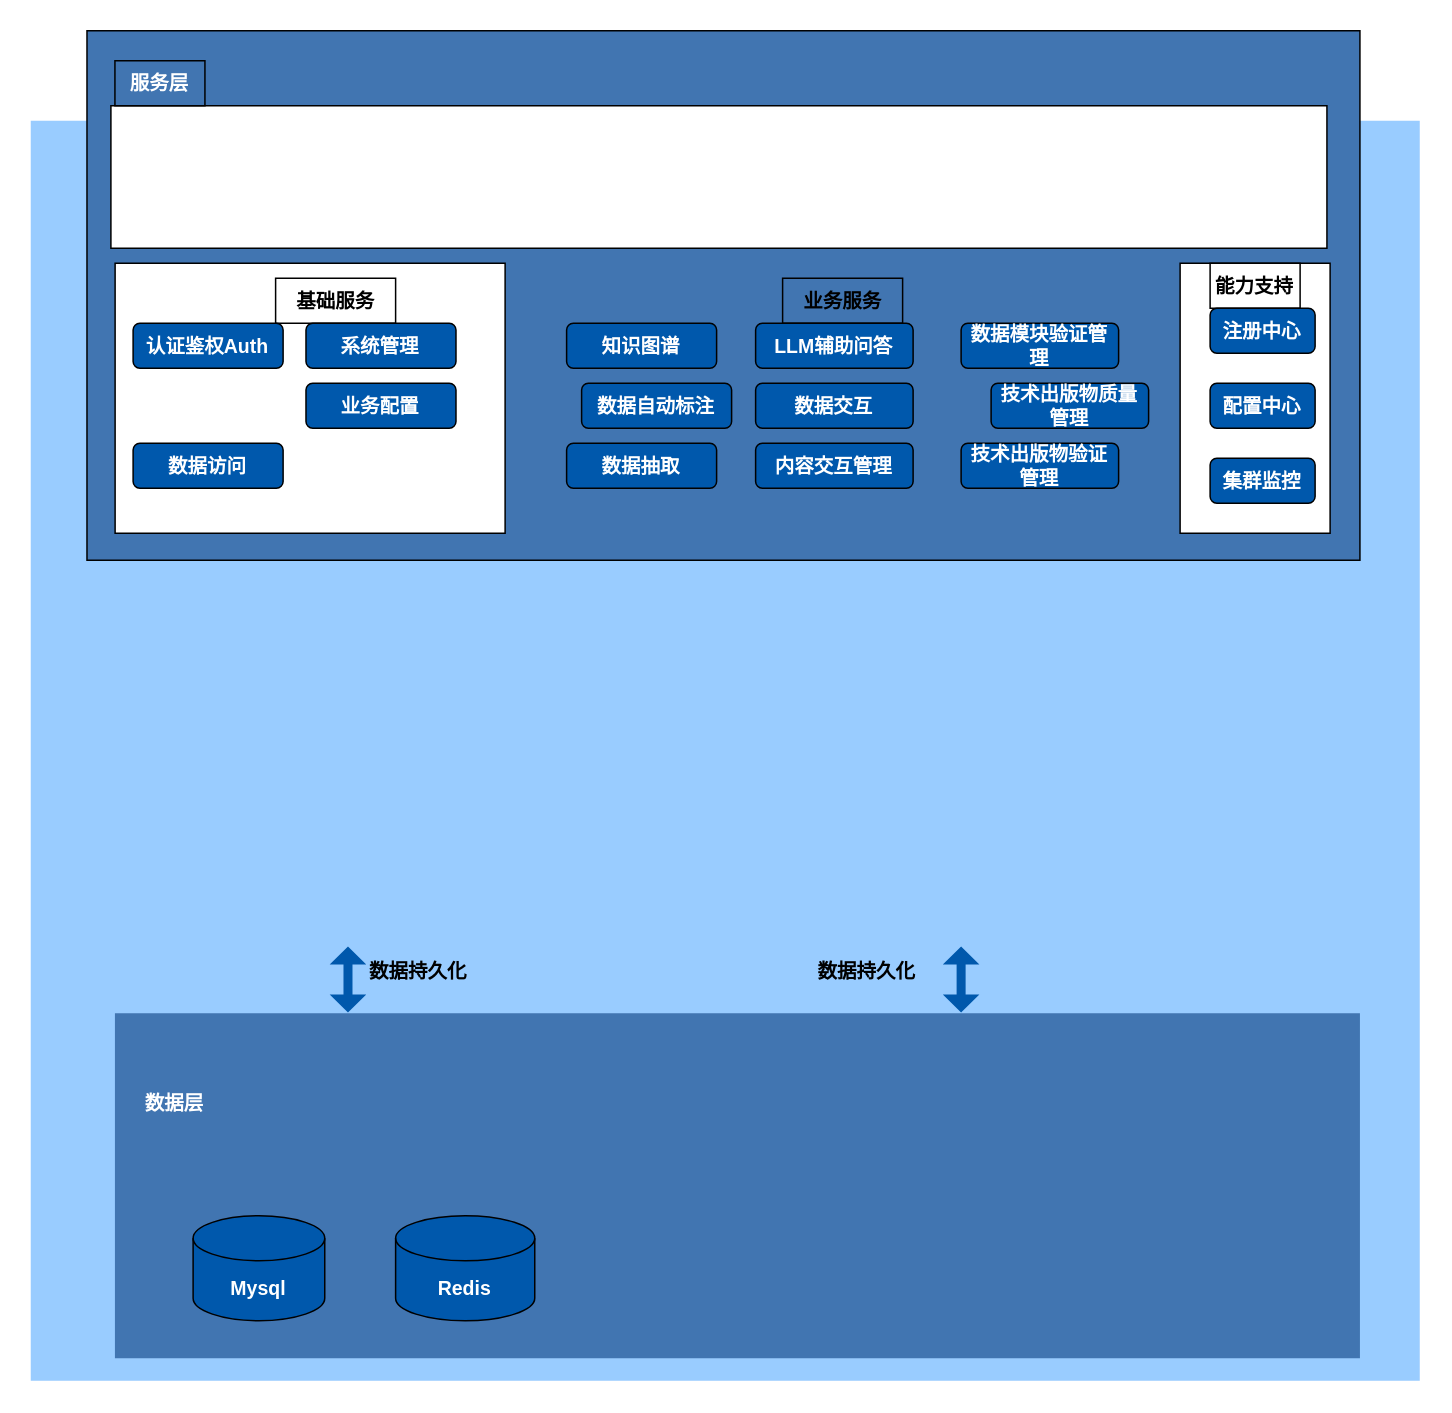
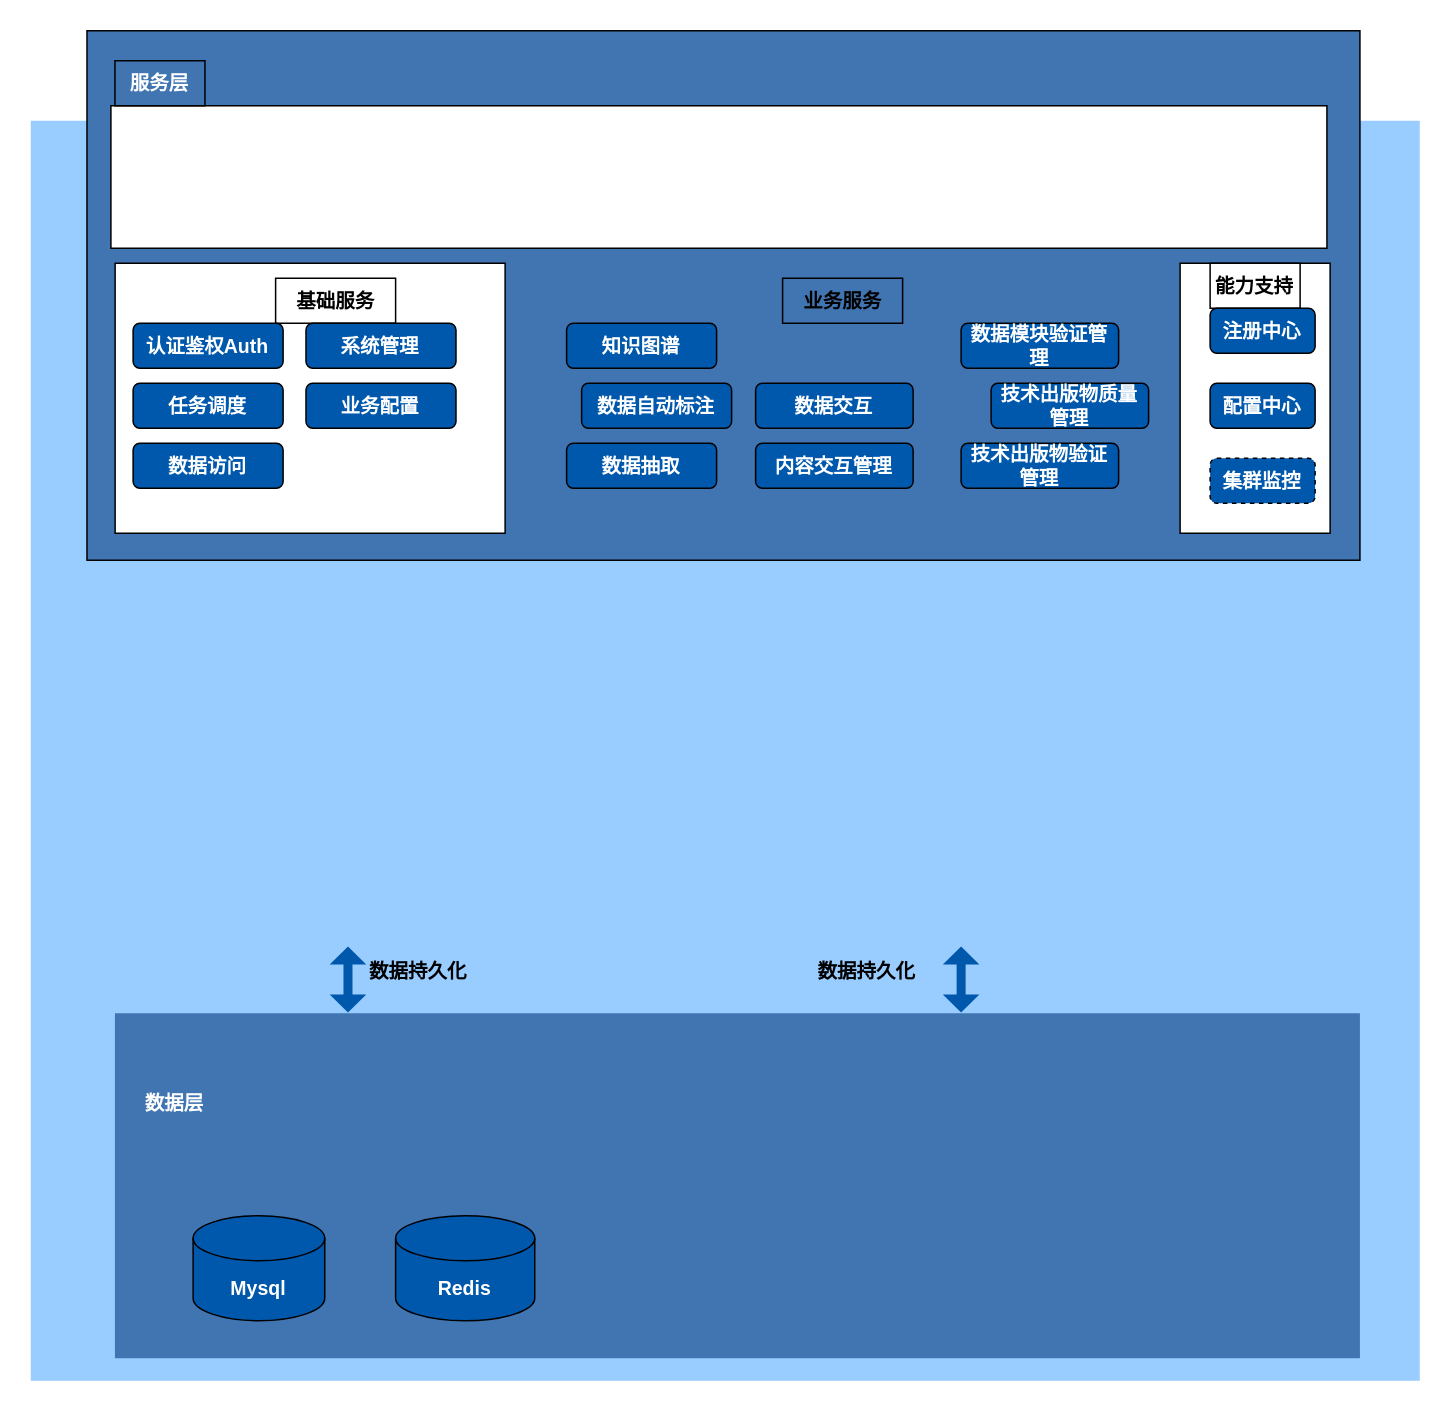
(834, 346) -> none
none -> (208, 406)
(1263, 481) -> (1263, 481)
